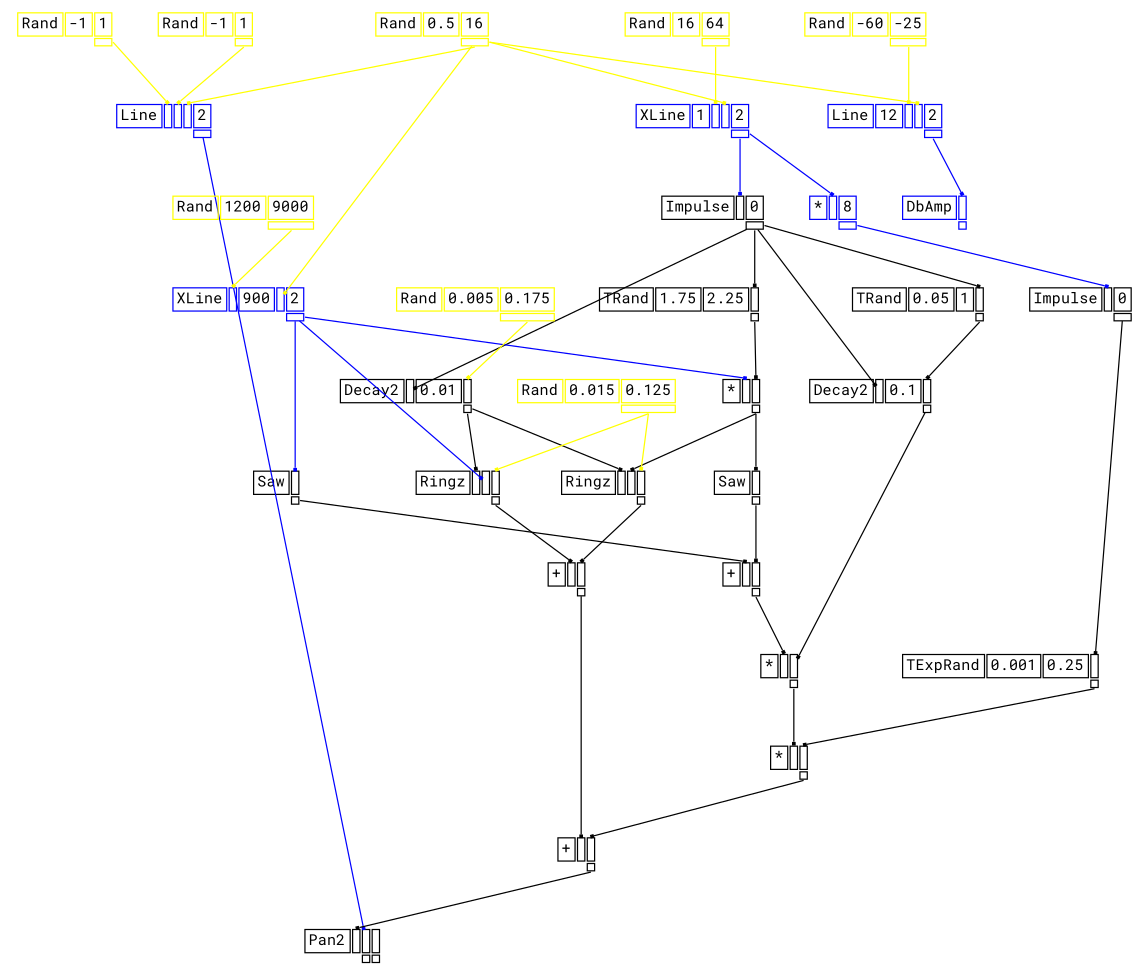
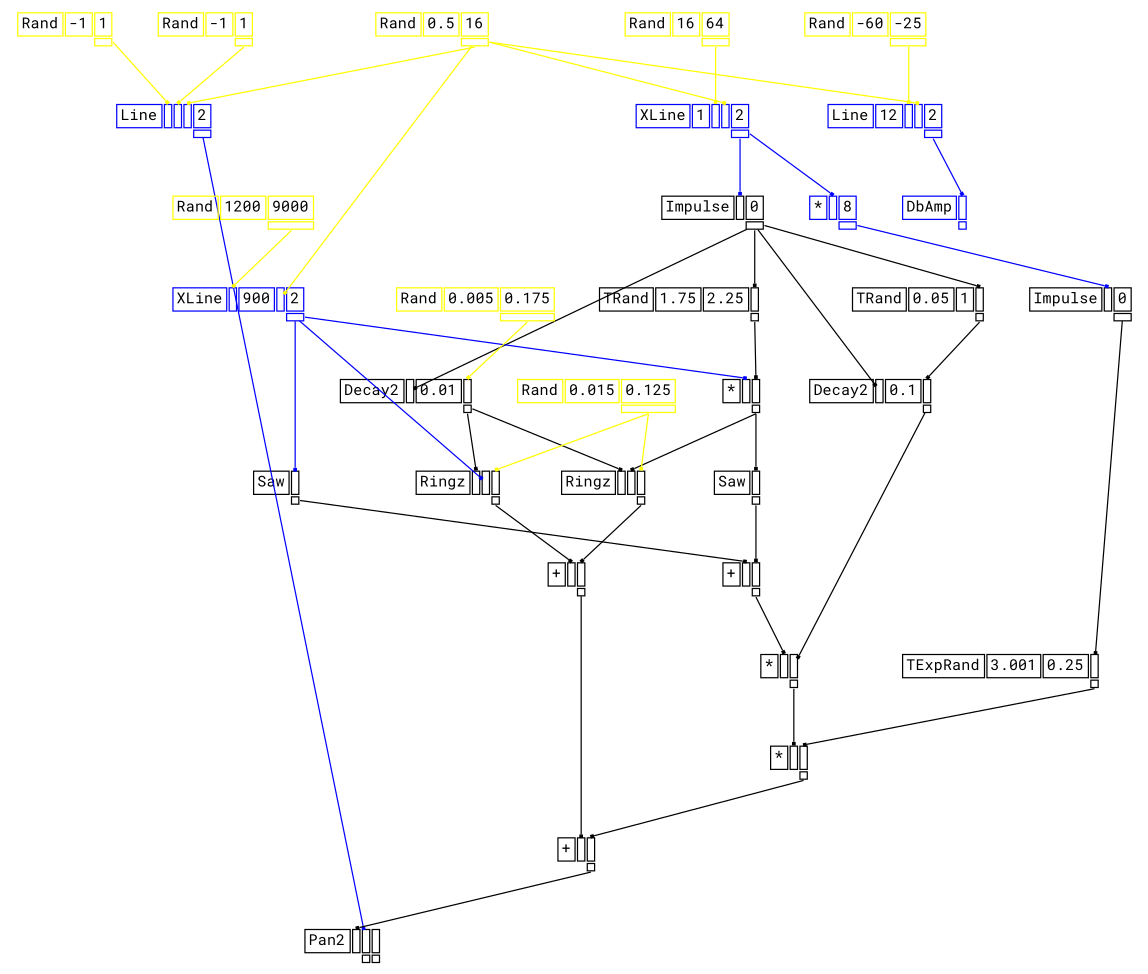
(1014, 666) -> (1014, 666)
